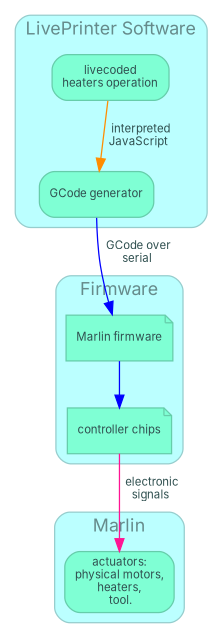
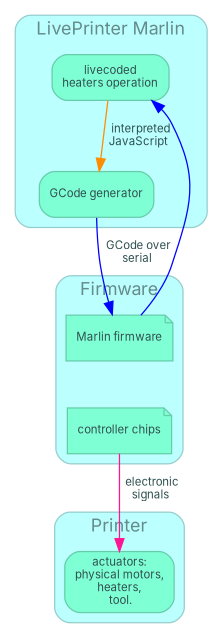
(111, 30) -> (111, 30)
(119, 378) -> (187, 214)
(119, 527) -> (119, 527)
